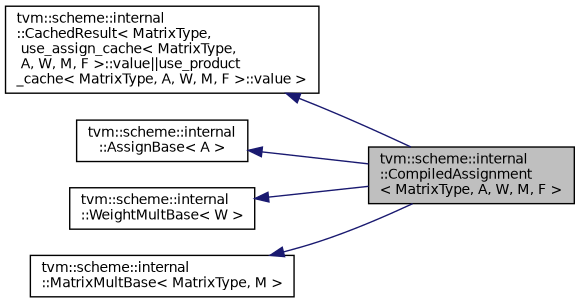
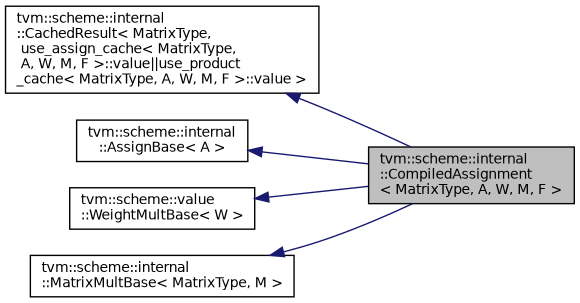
(162, 208) -> (162, 208)
